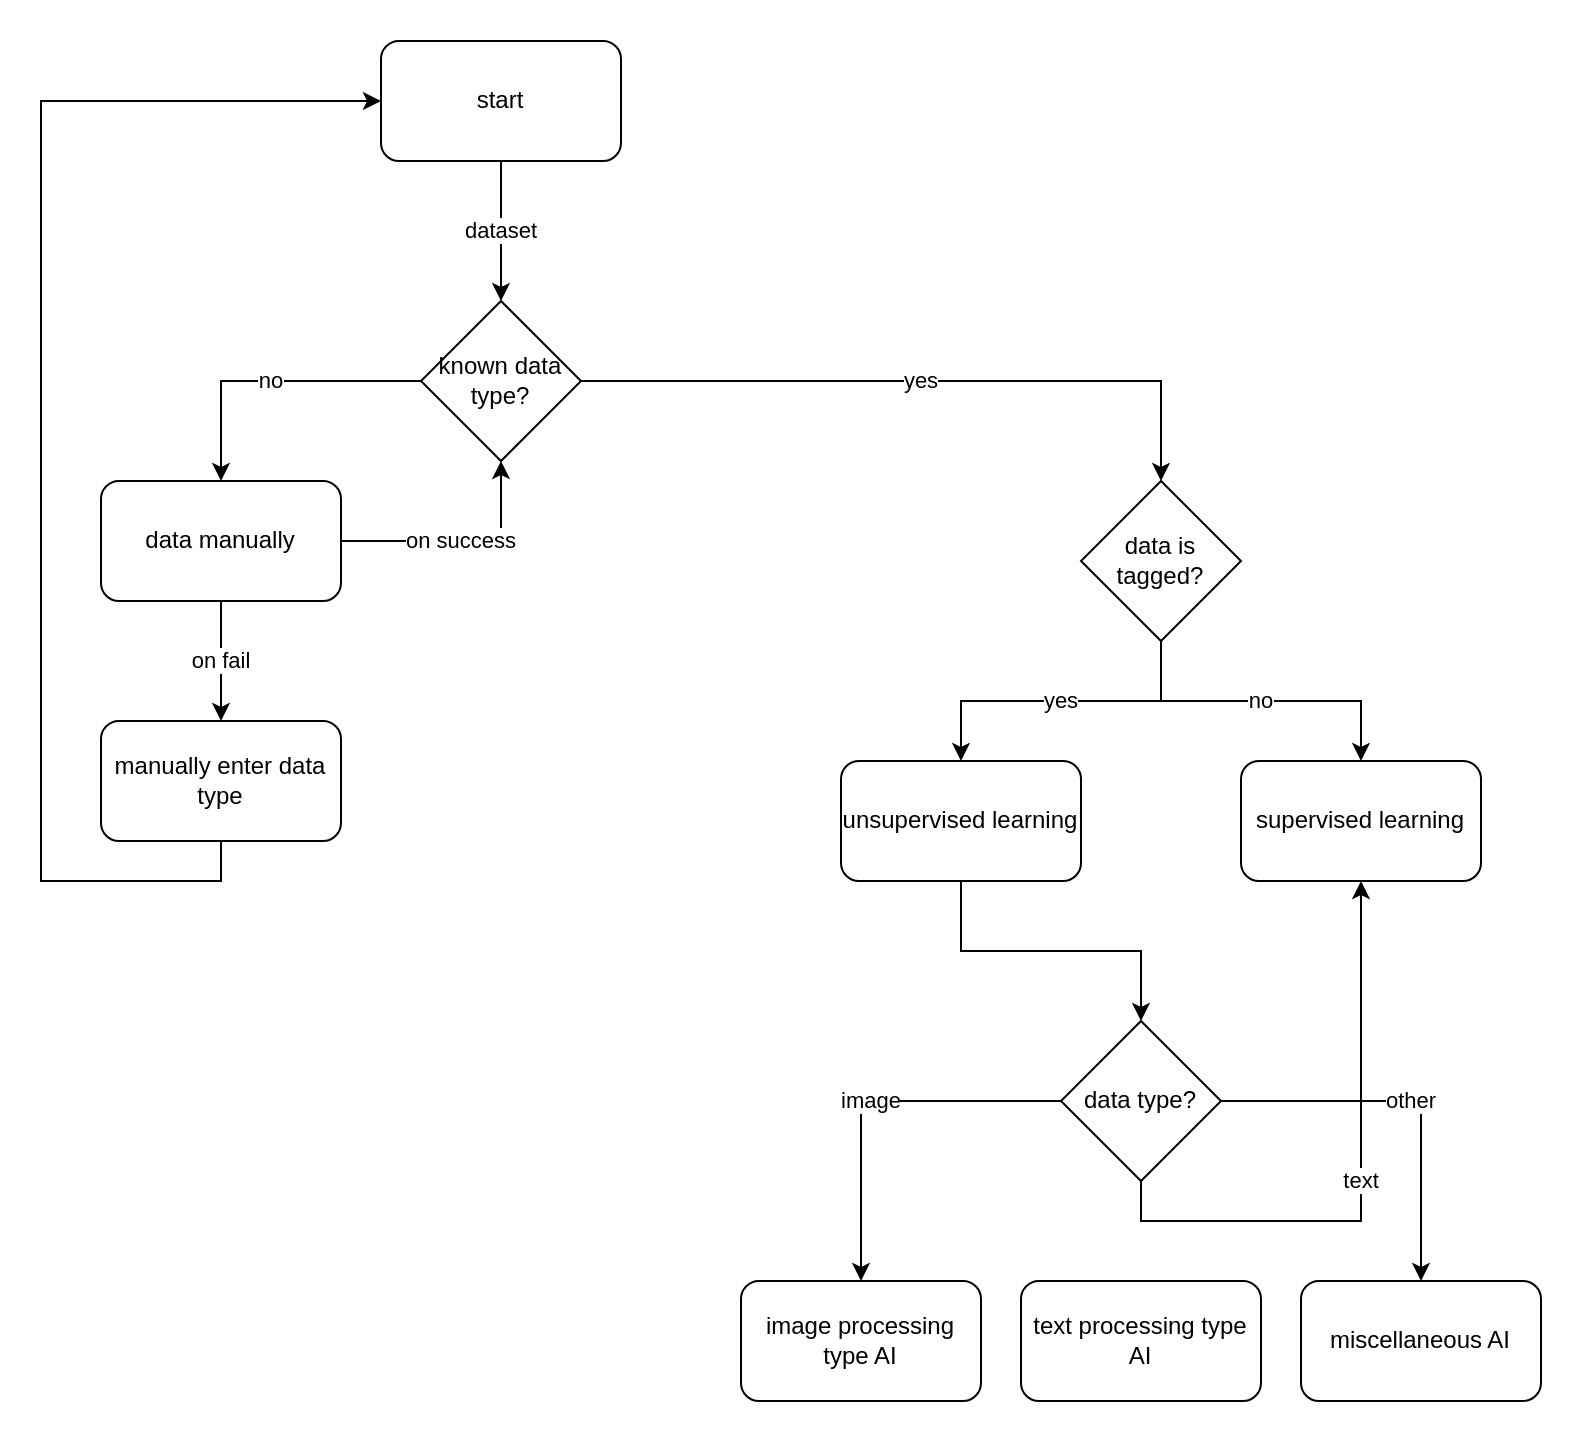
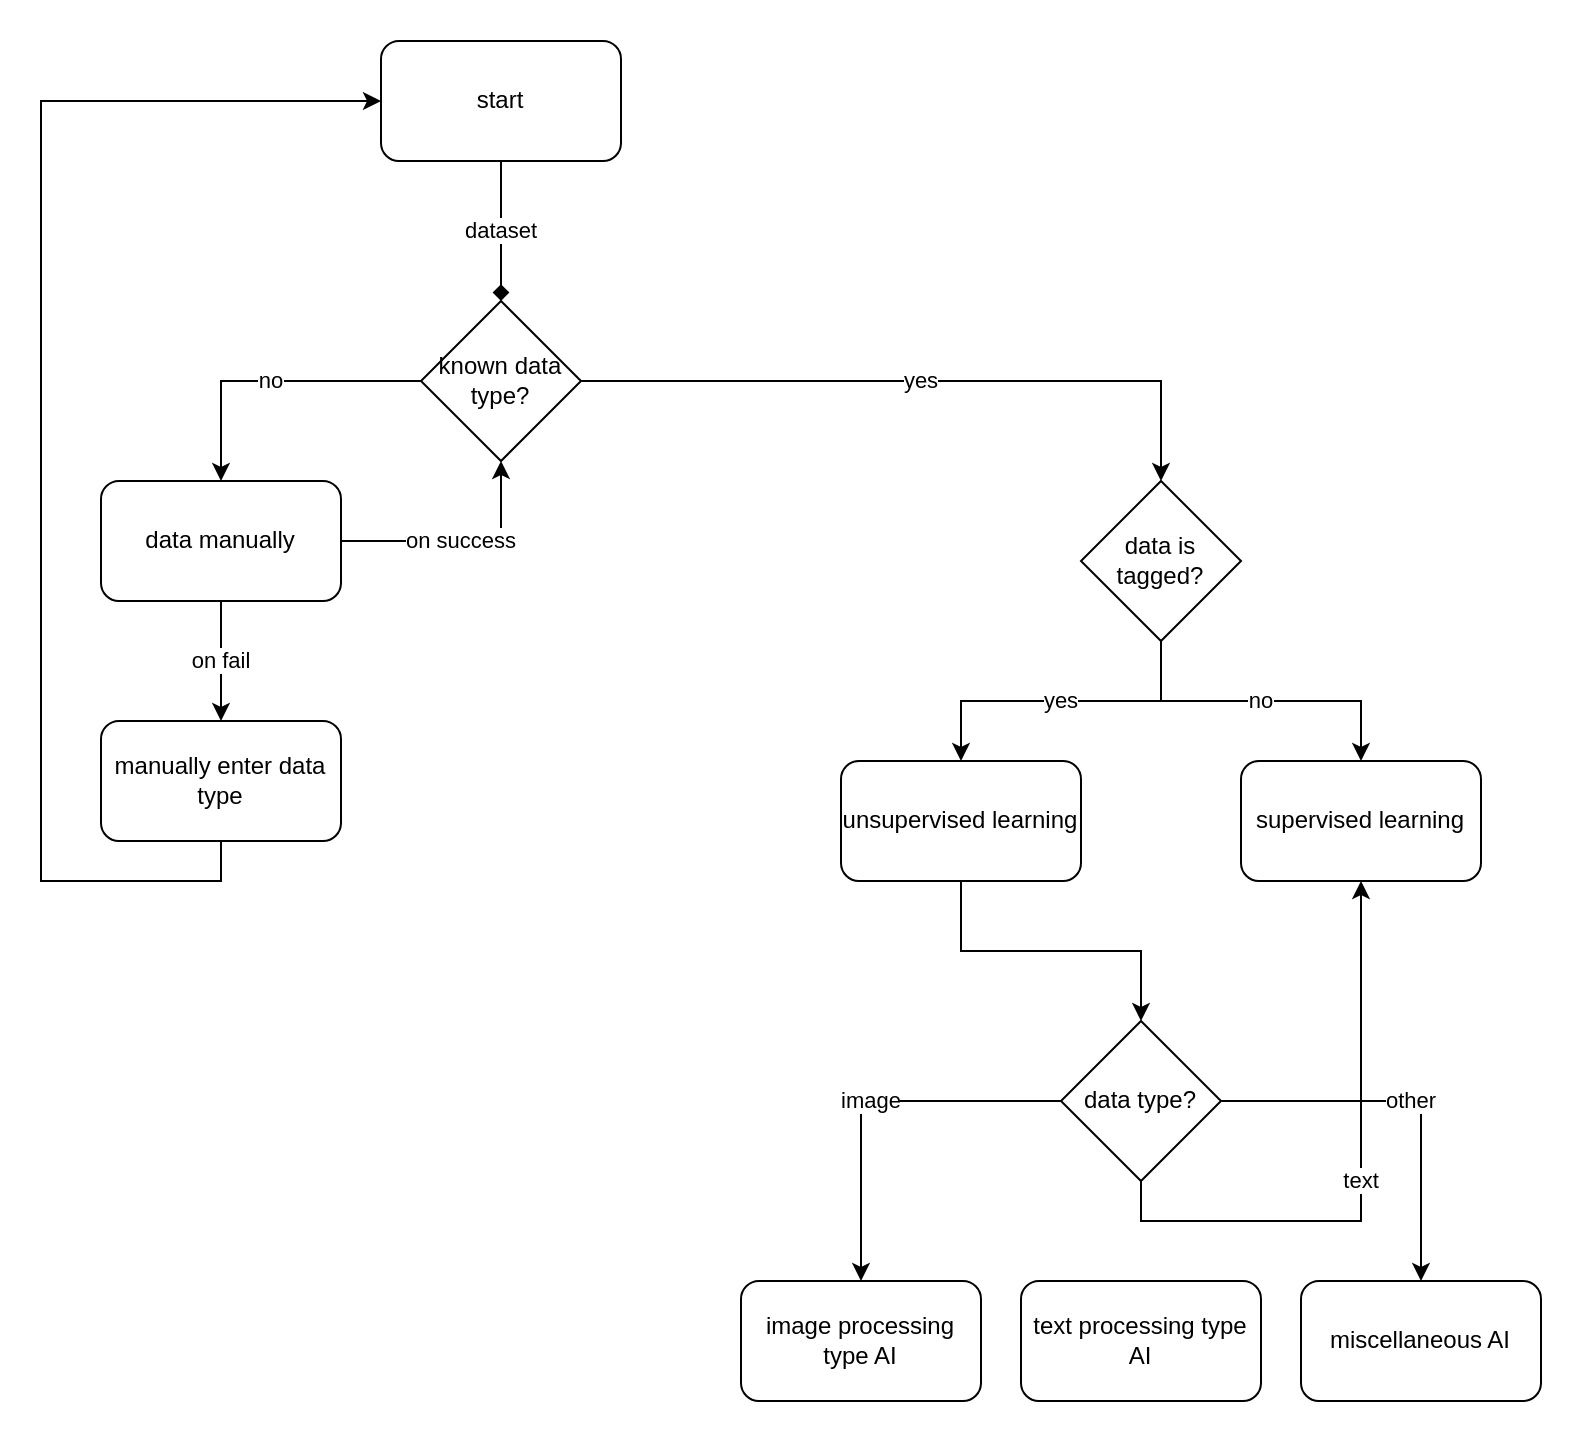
(501, 286) -> (501, 285)
